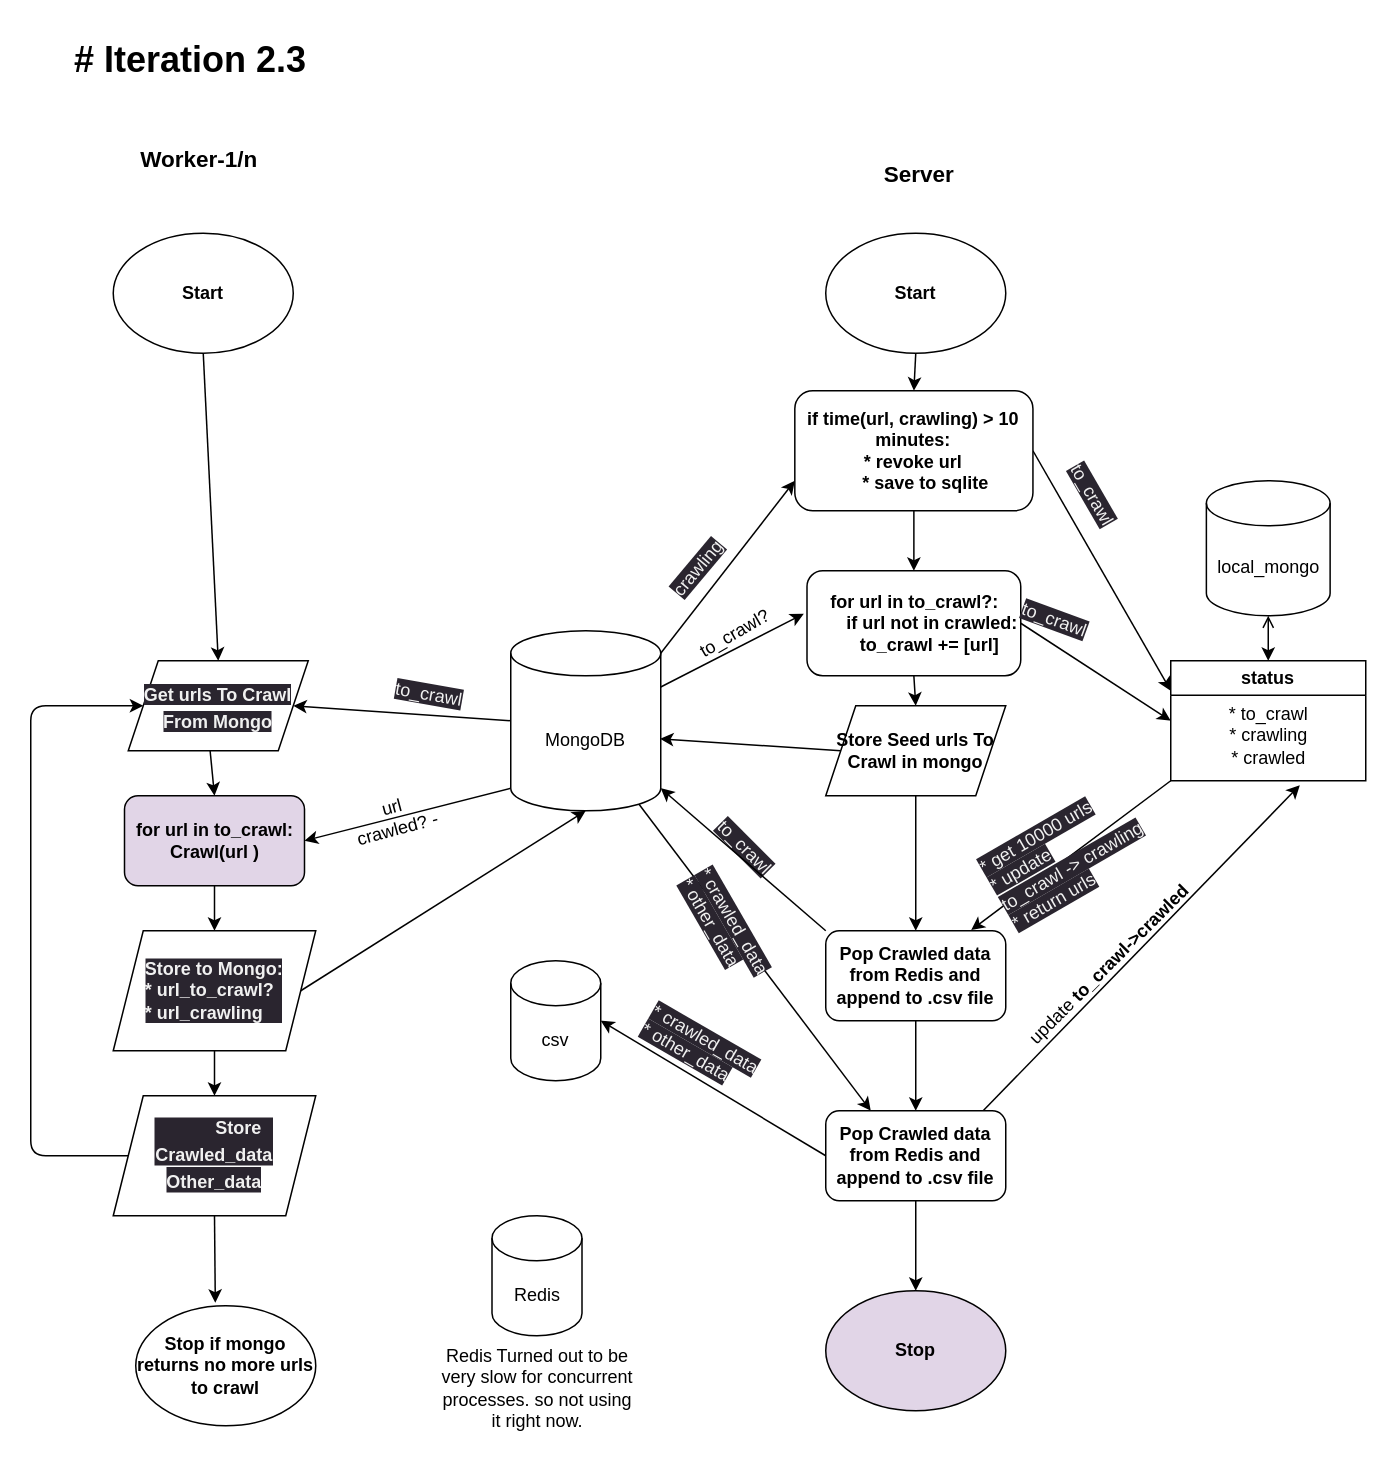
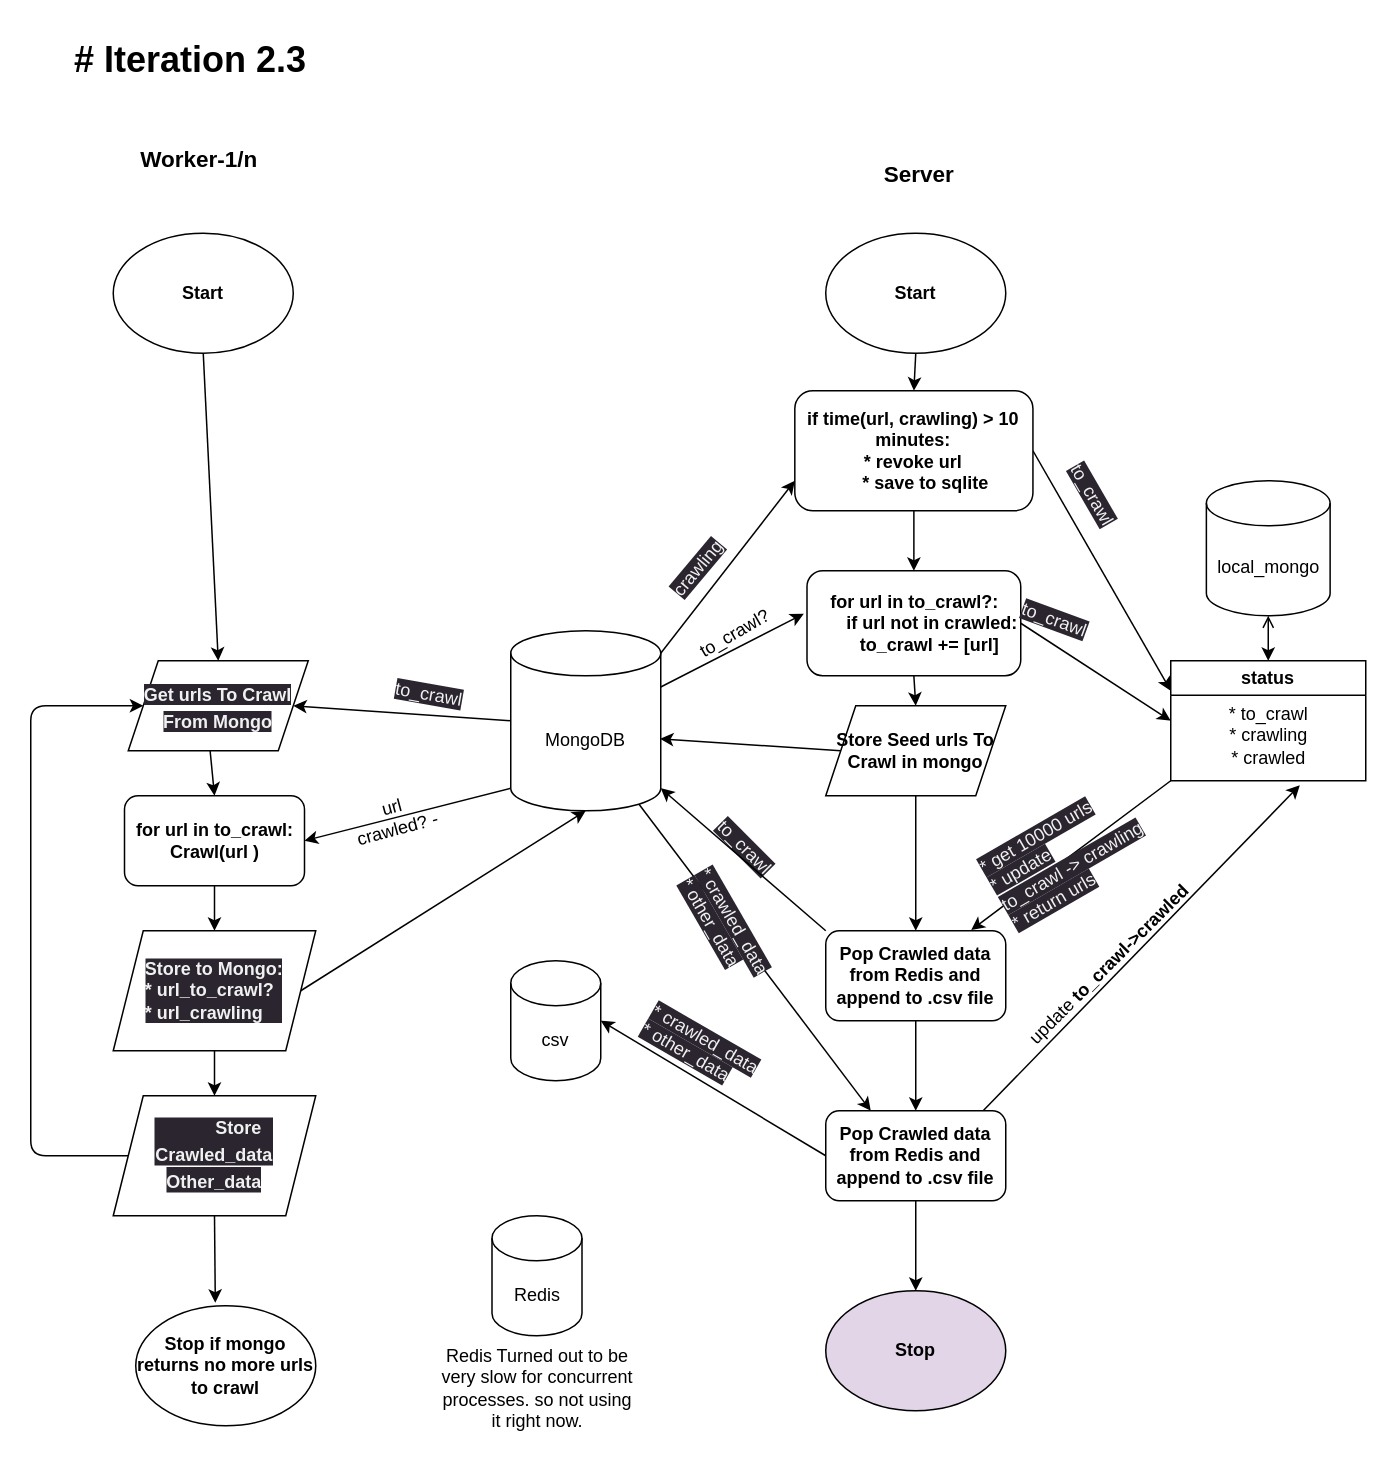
(215, 841) -> (215, 841)
